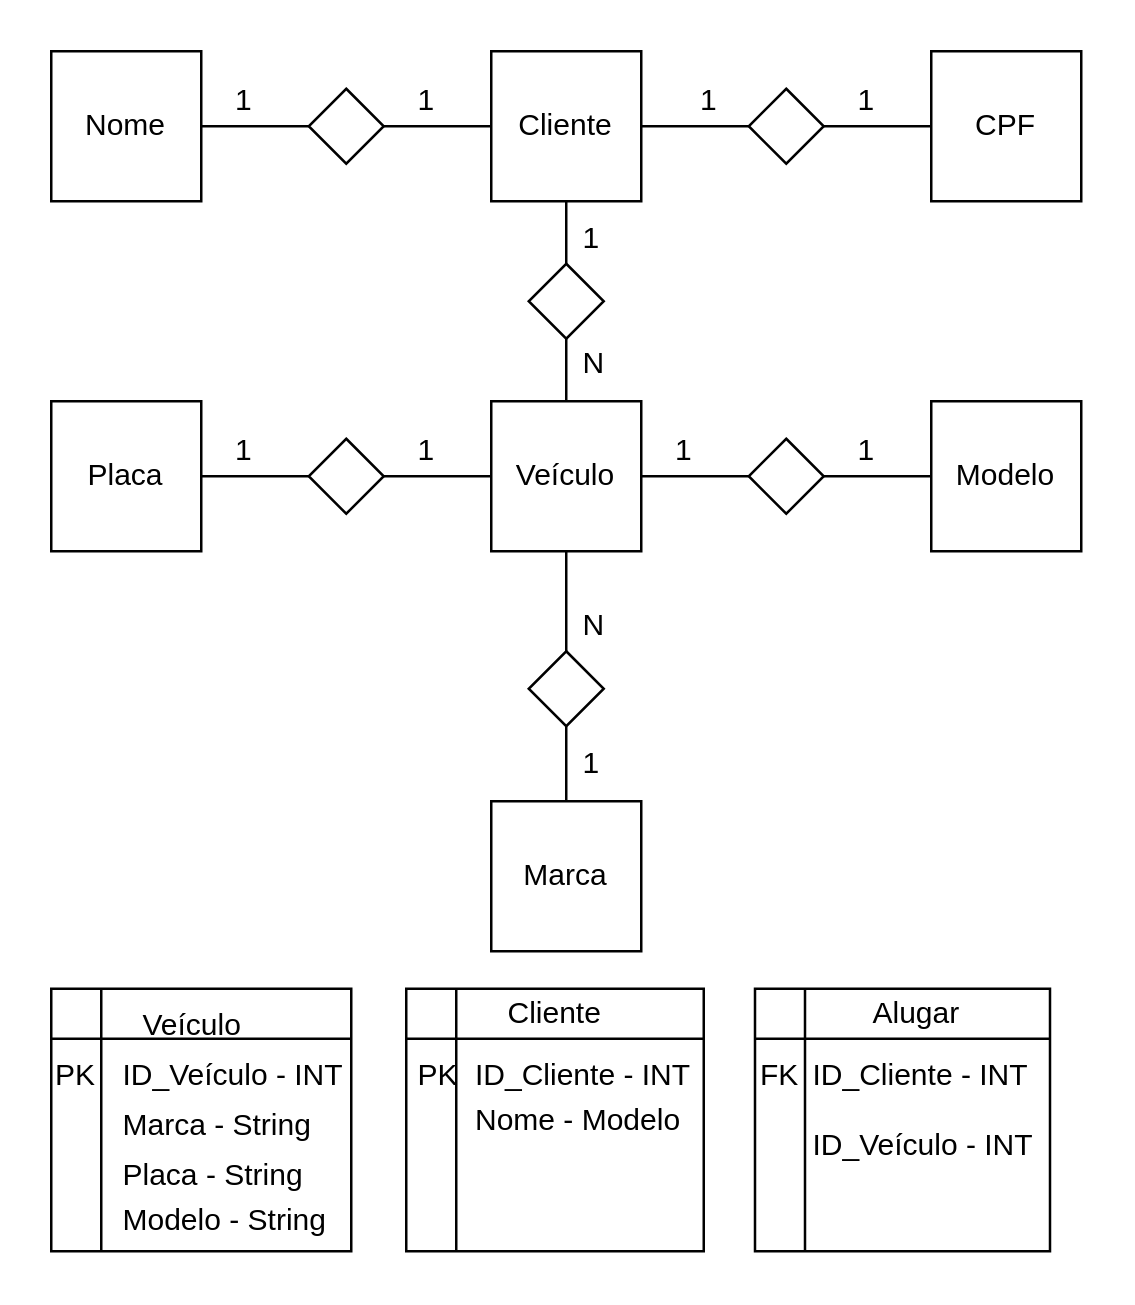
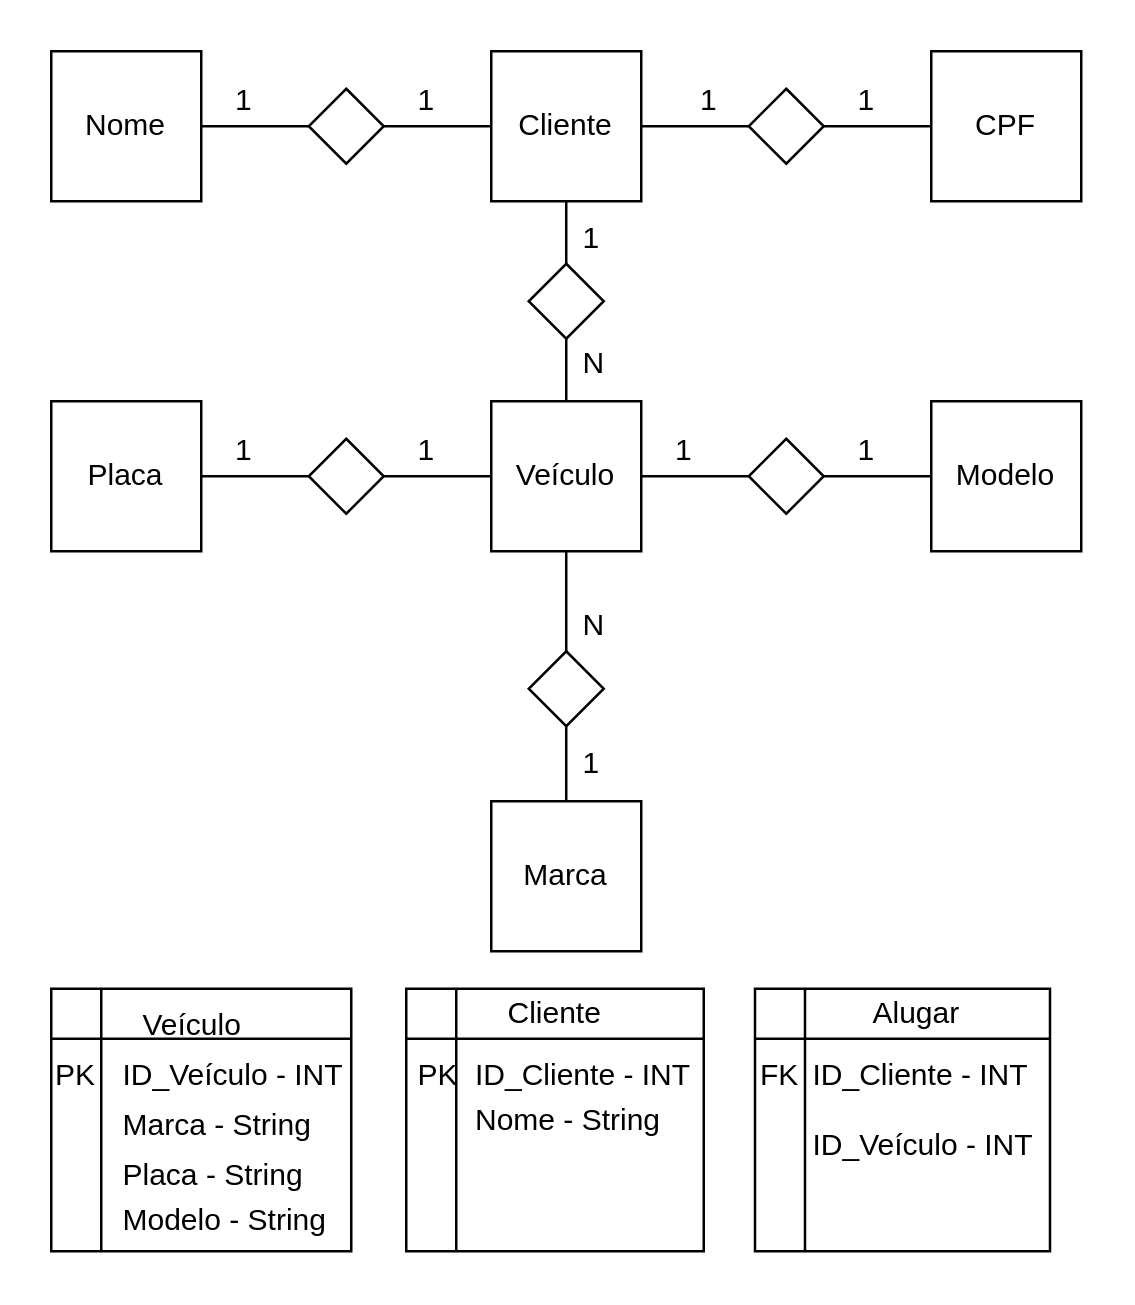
(574, 1122) -> (574, 1122)
